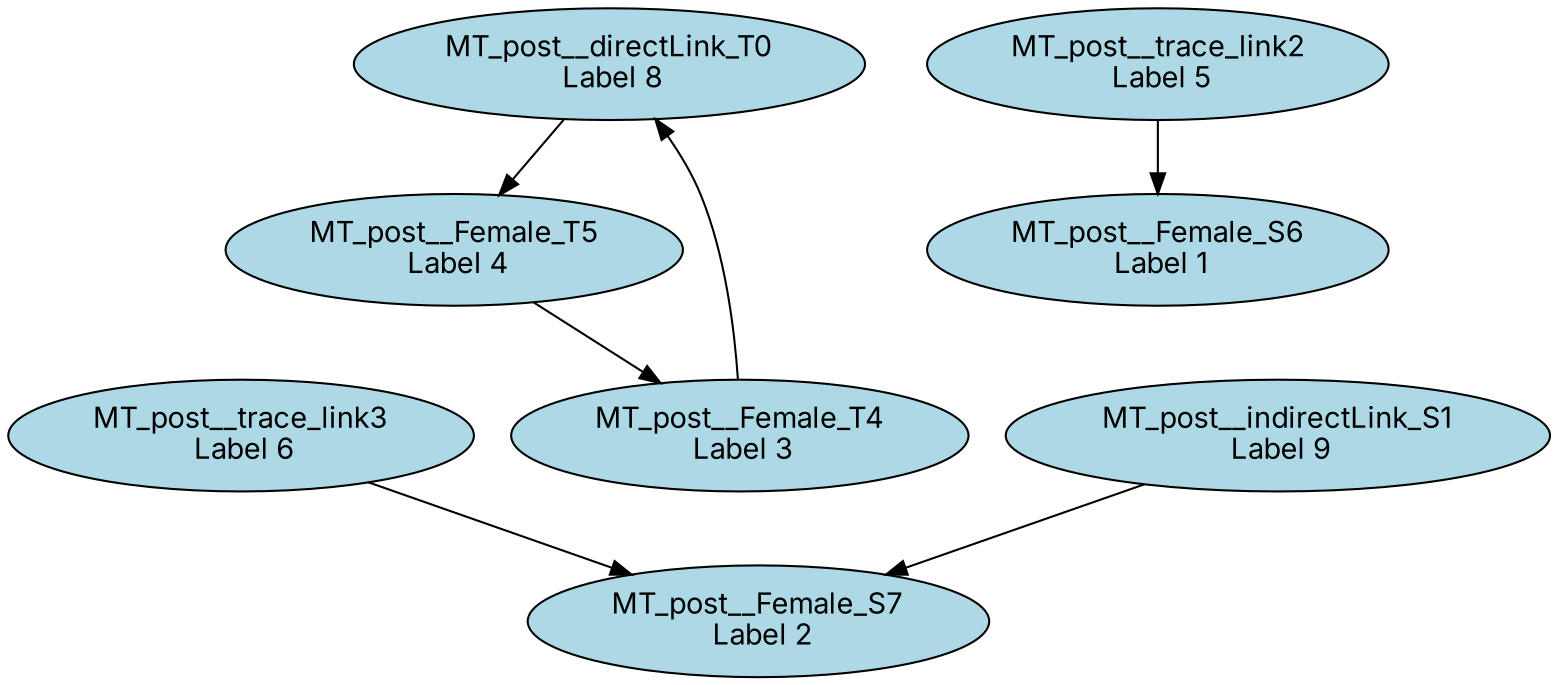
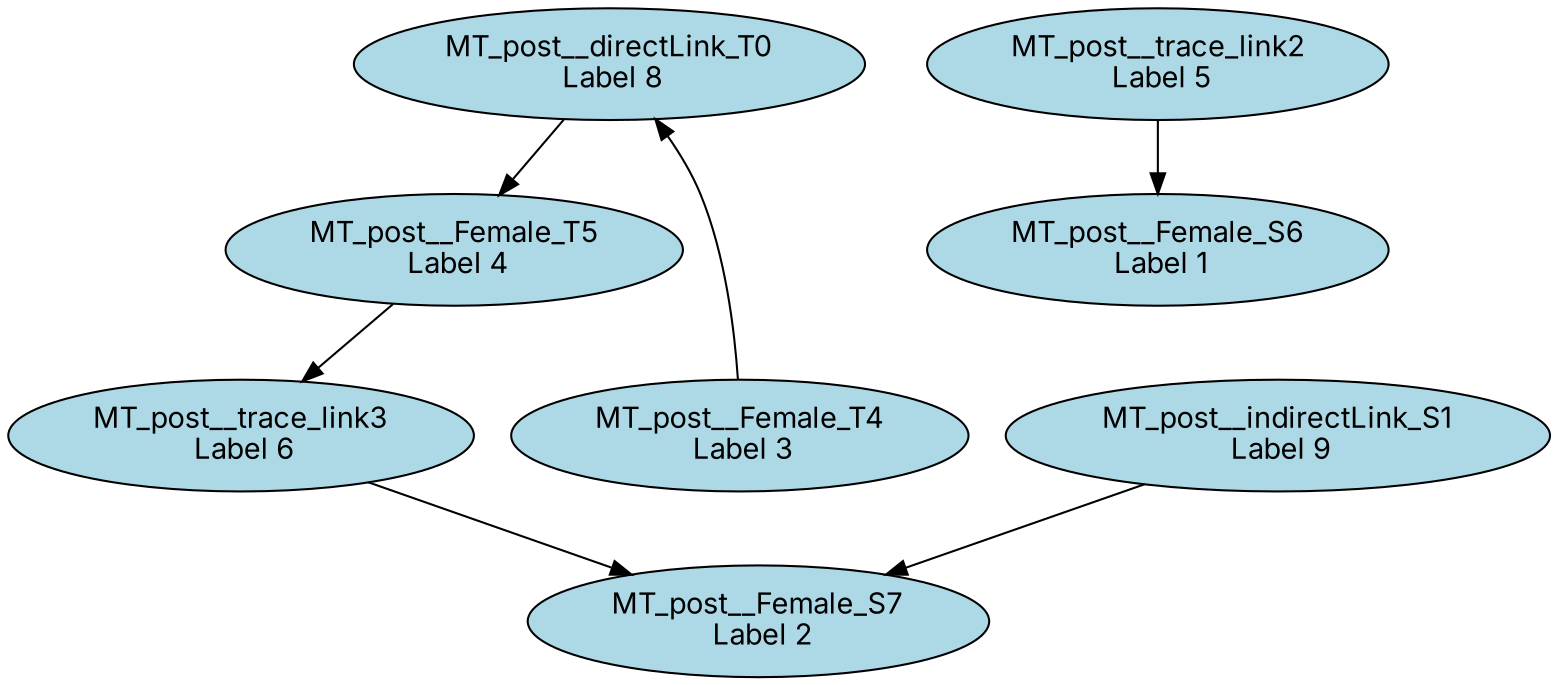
(588, 337) -> (356, 336)
